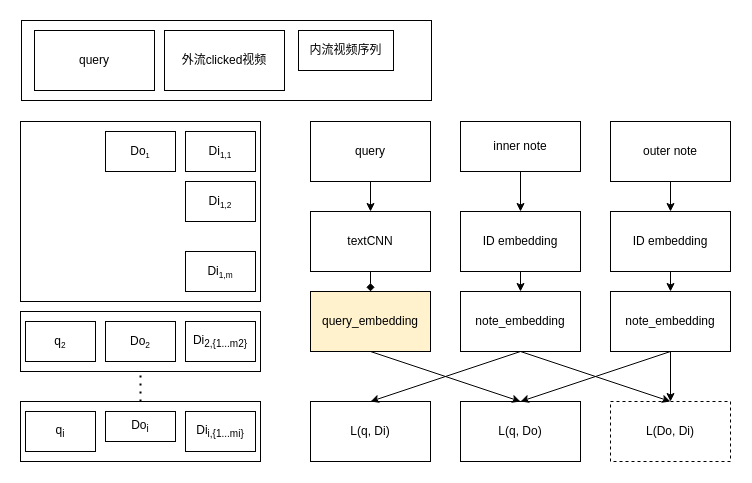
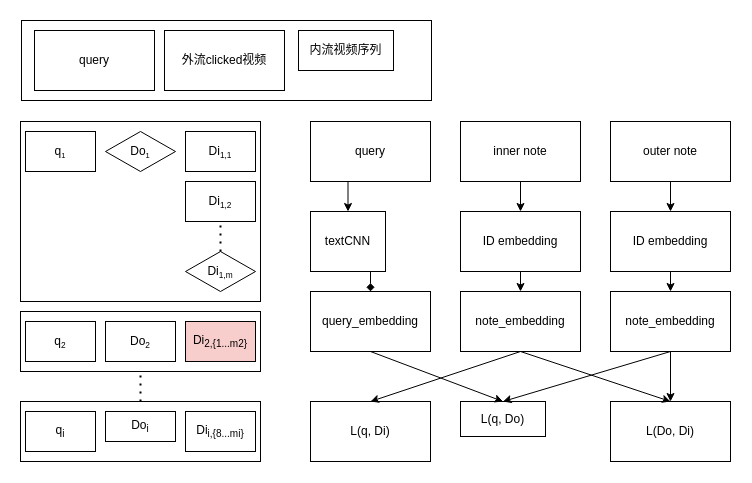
(521, 147) -> (521, 152)
none -> (61, 152)
(141, 152) -> (141, 152)
none -> (221, 237)
(371, 242) -> (348, 242)
(221, 272) -> (221, 272)
(371, 322) -> (371, 322)
(221, 342) -> (221, 342)
(221, 432) -> (221, 432)
(521, 432) -> (503, 419)
(671, 432) -> (671, 432)
